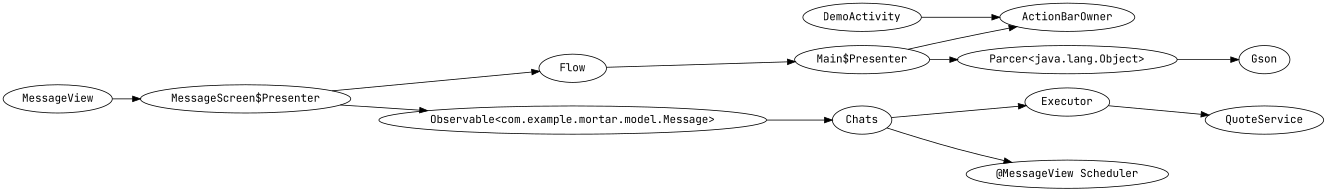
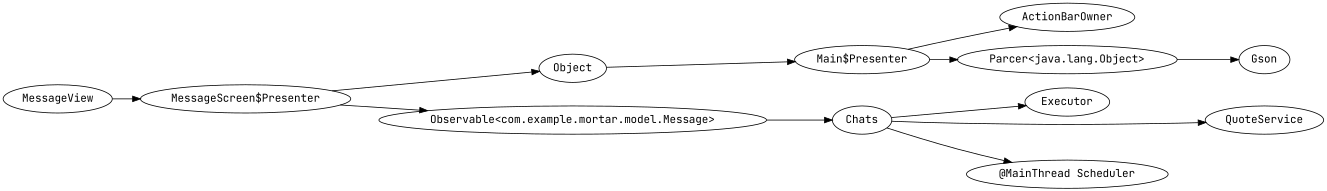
(862, 17) -> none
(573, 68) -> (573, 68)
(1155, 110) -> (1045, 124)
(1067, 174) -> (1067, 174)
